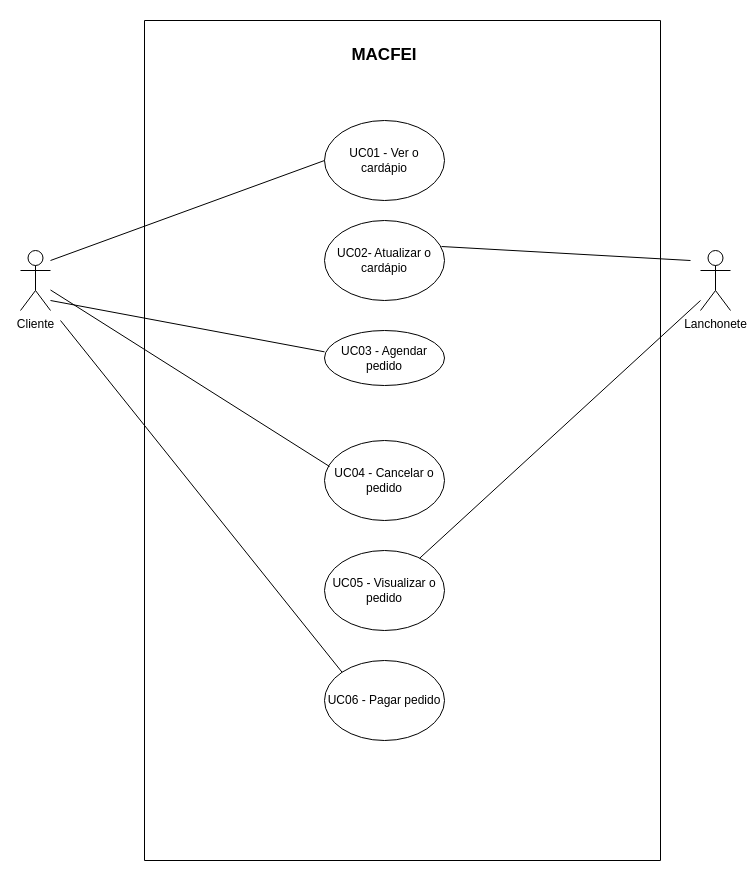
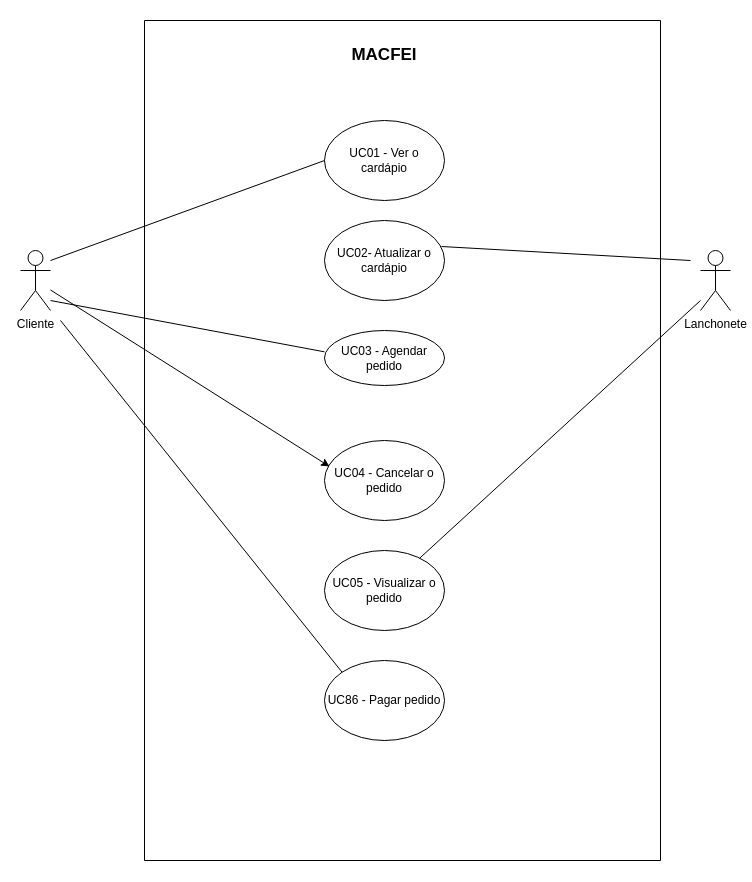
(325, 464) -> (322, 462)
(385, 701) -> (385, 701)
